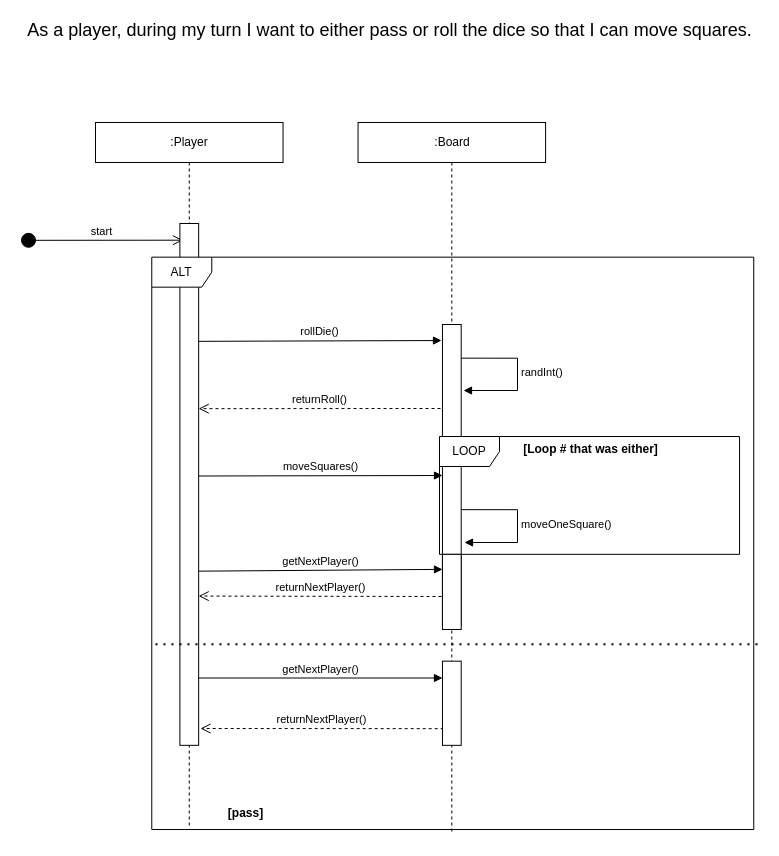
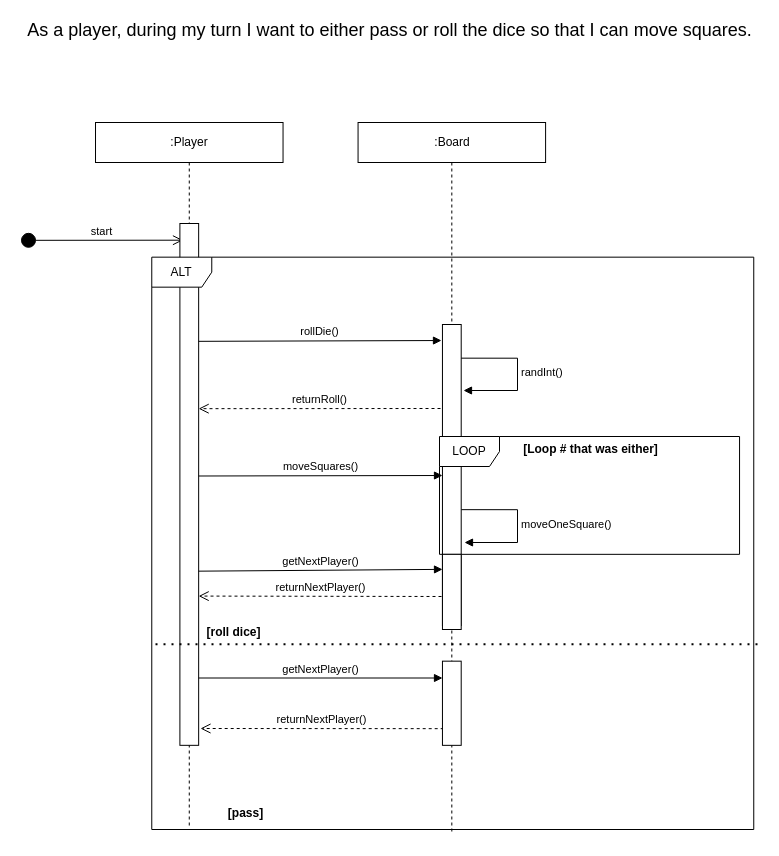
none -> (234, 633)
